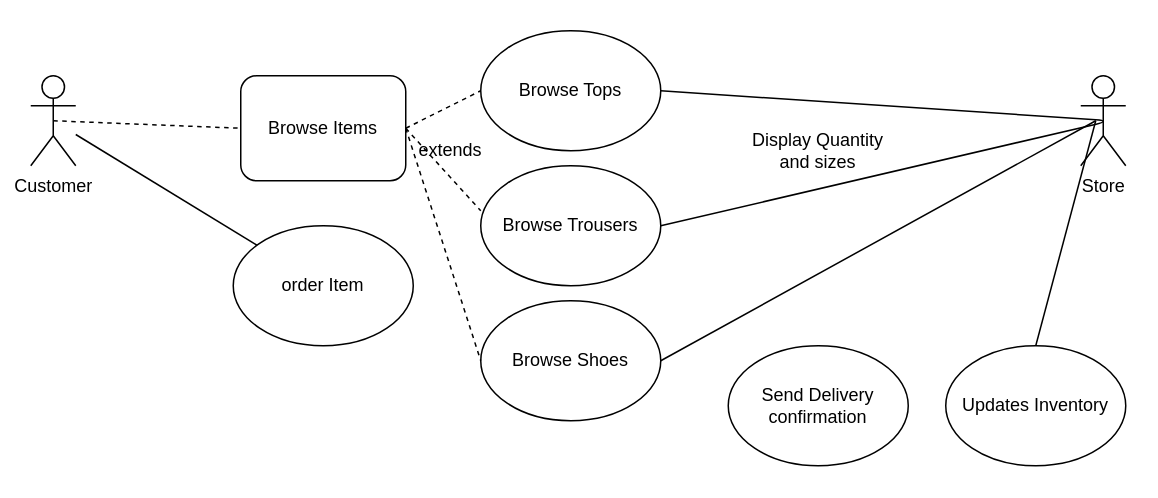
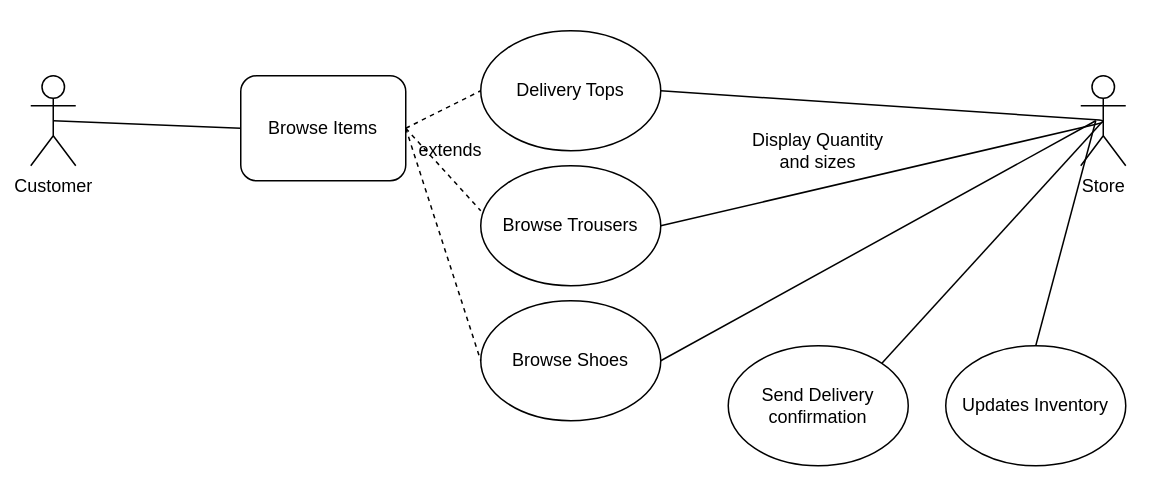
(571, 91) -> (571, 91)
(149, 125) -> (149, 125)
(166, 190) -> none
none -> (984, 251)
(323, 286) -> none
